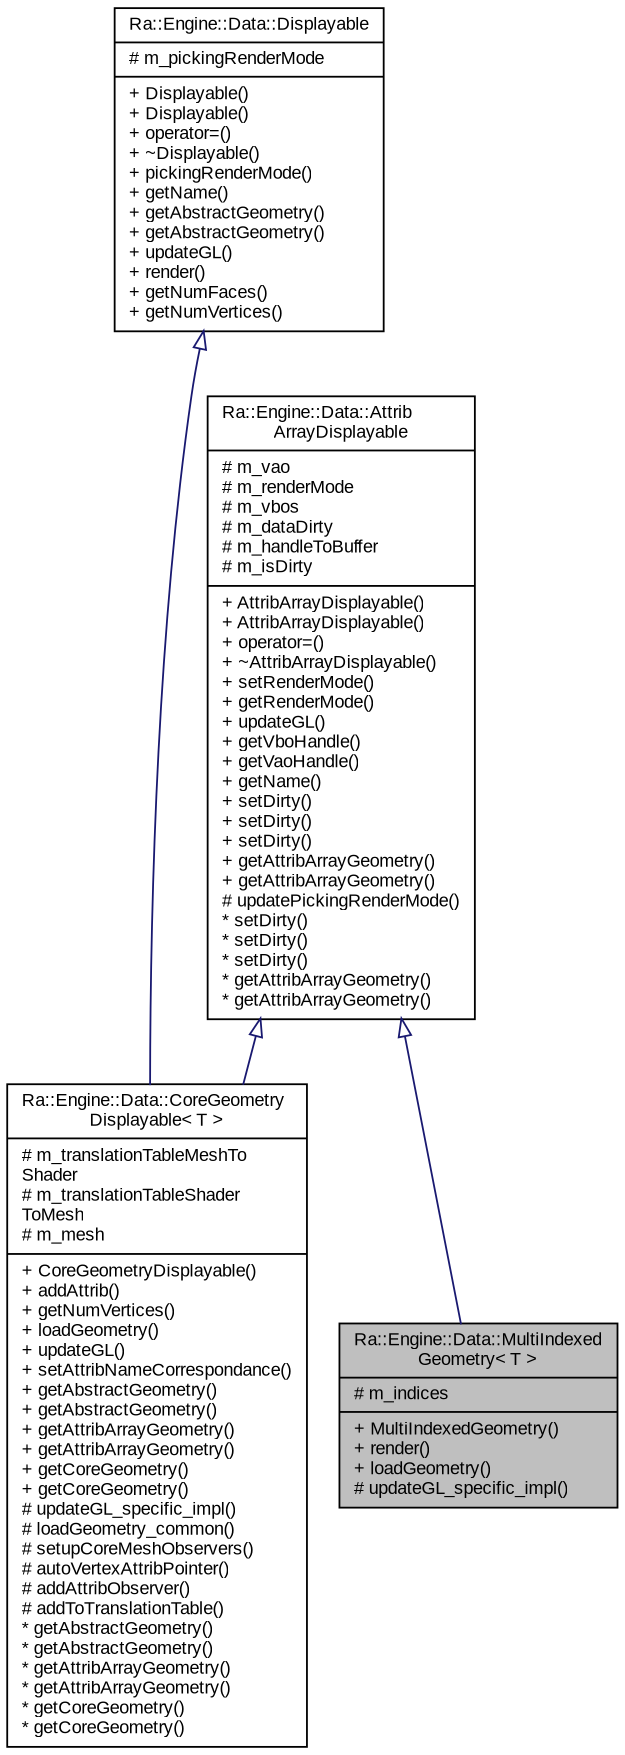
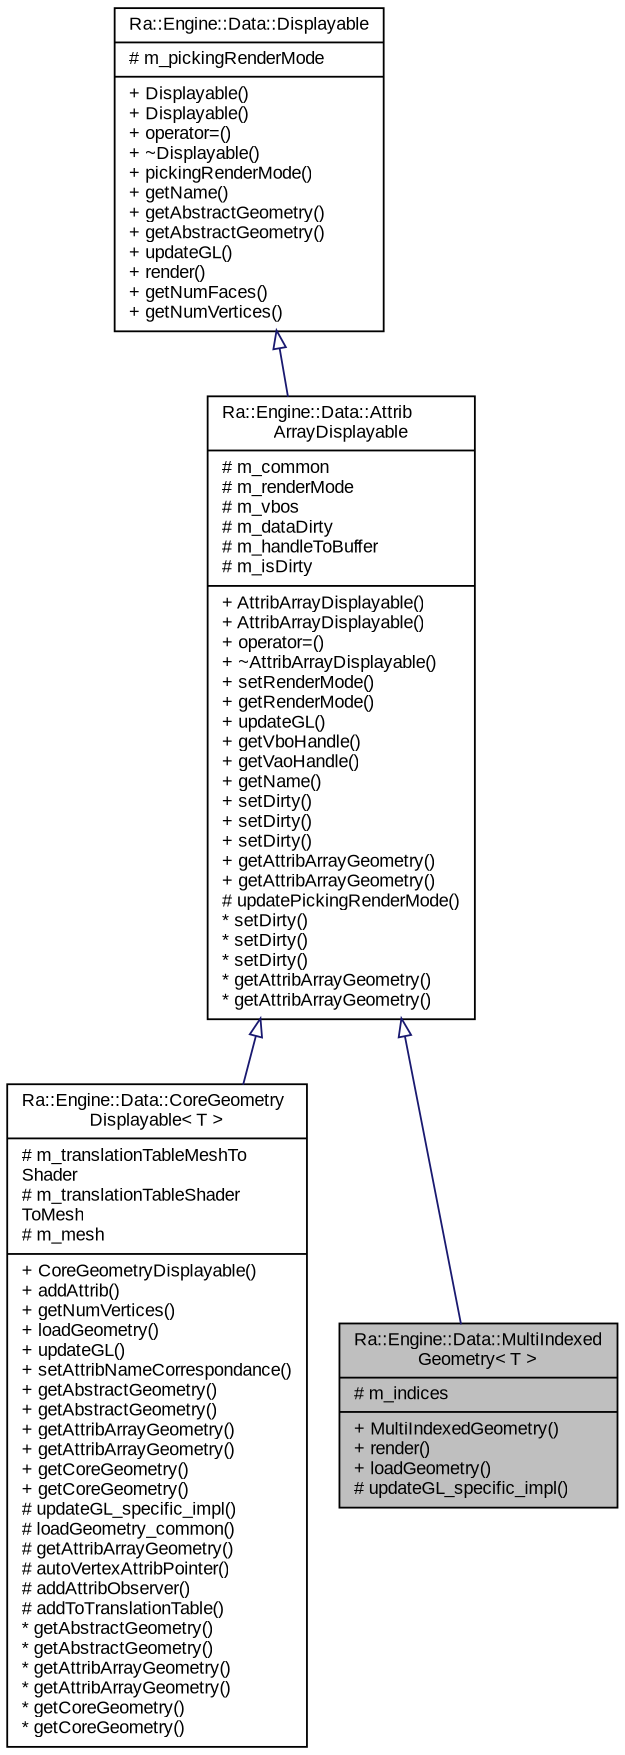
(256, 468) -> (276, 468)
(161, 716) -> (284, 373)
(138, 1549) -> (128, 1549)
